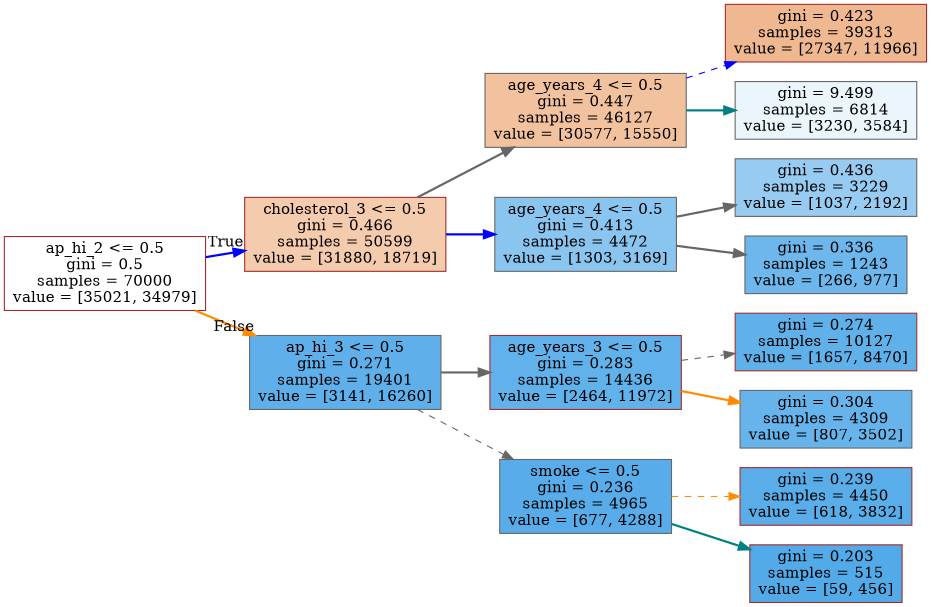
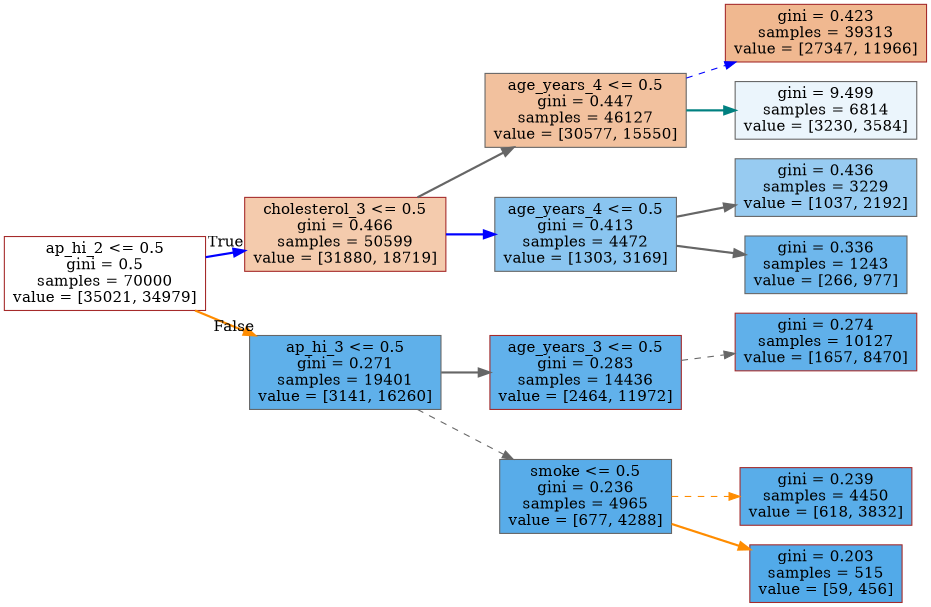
(826, 419) -> none
(705, 535) -> (705, 535)
